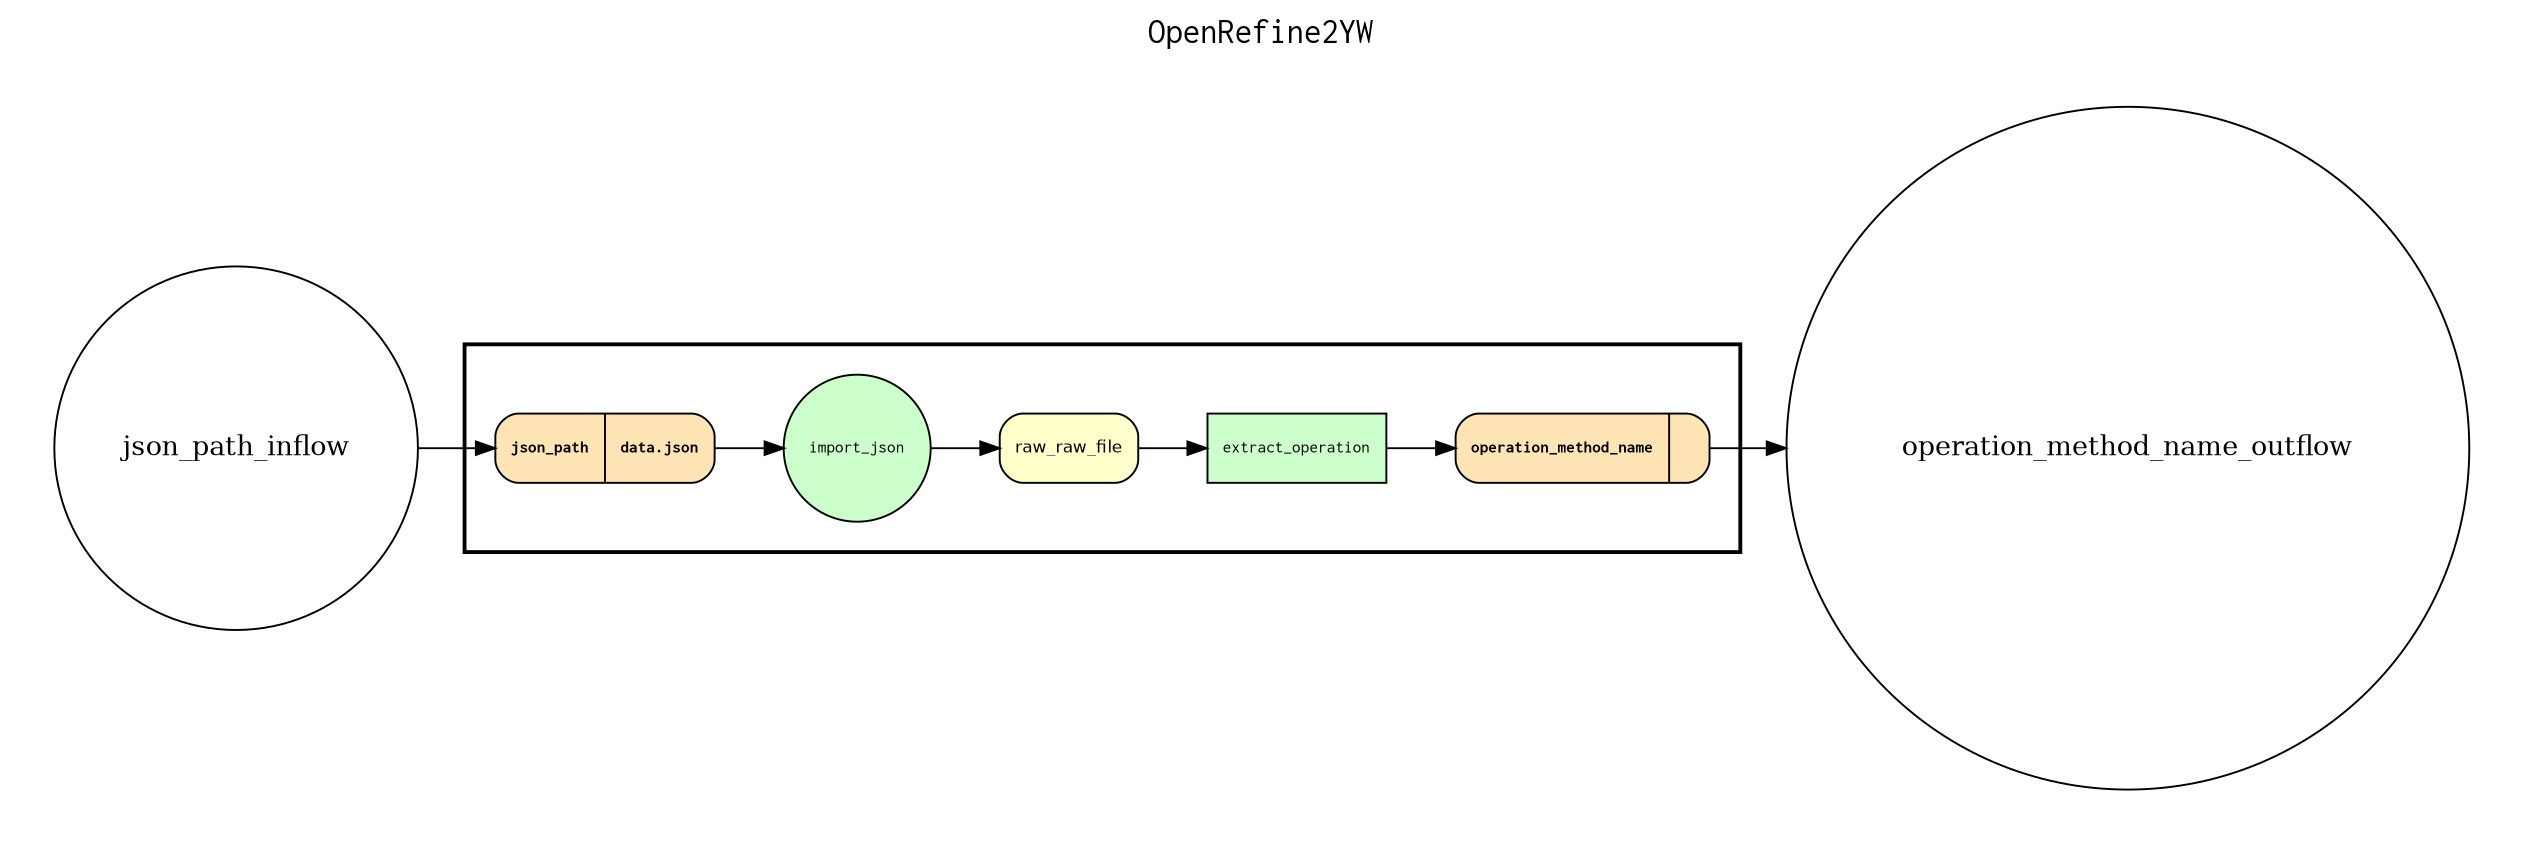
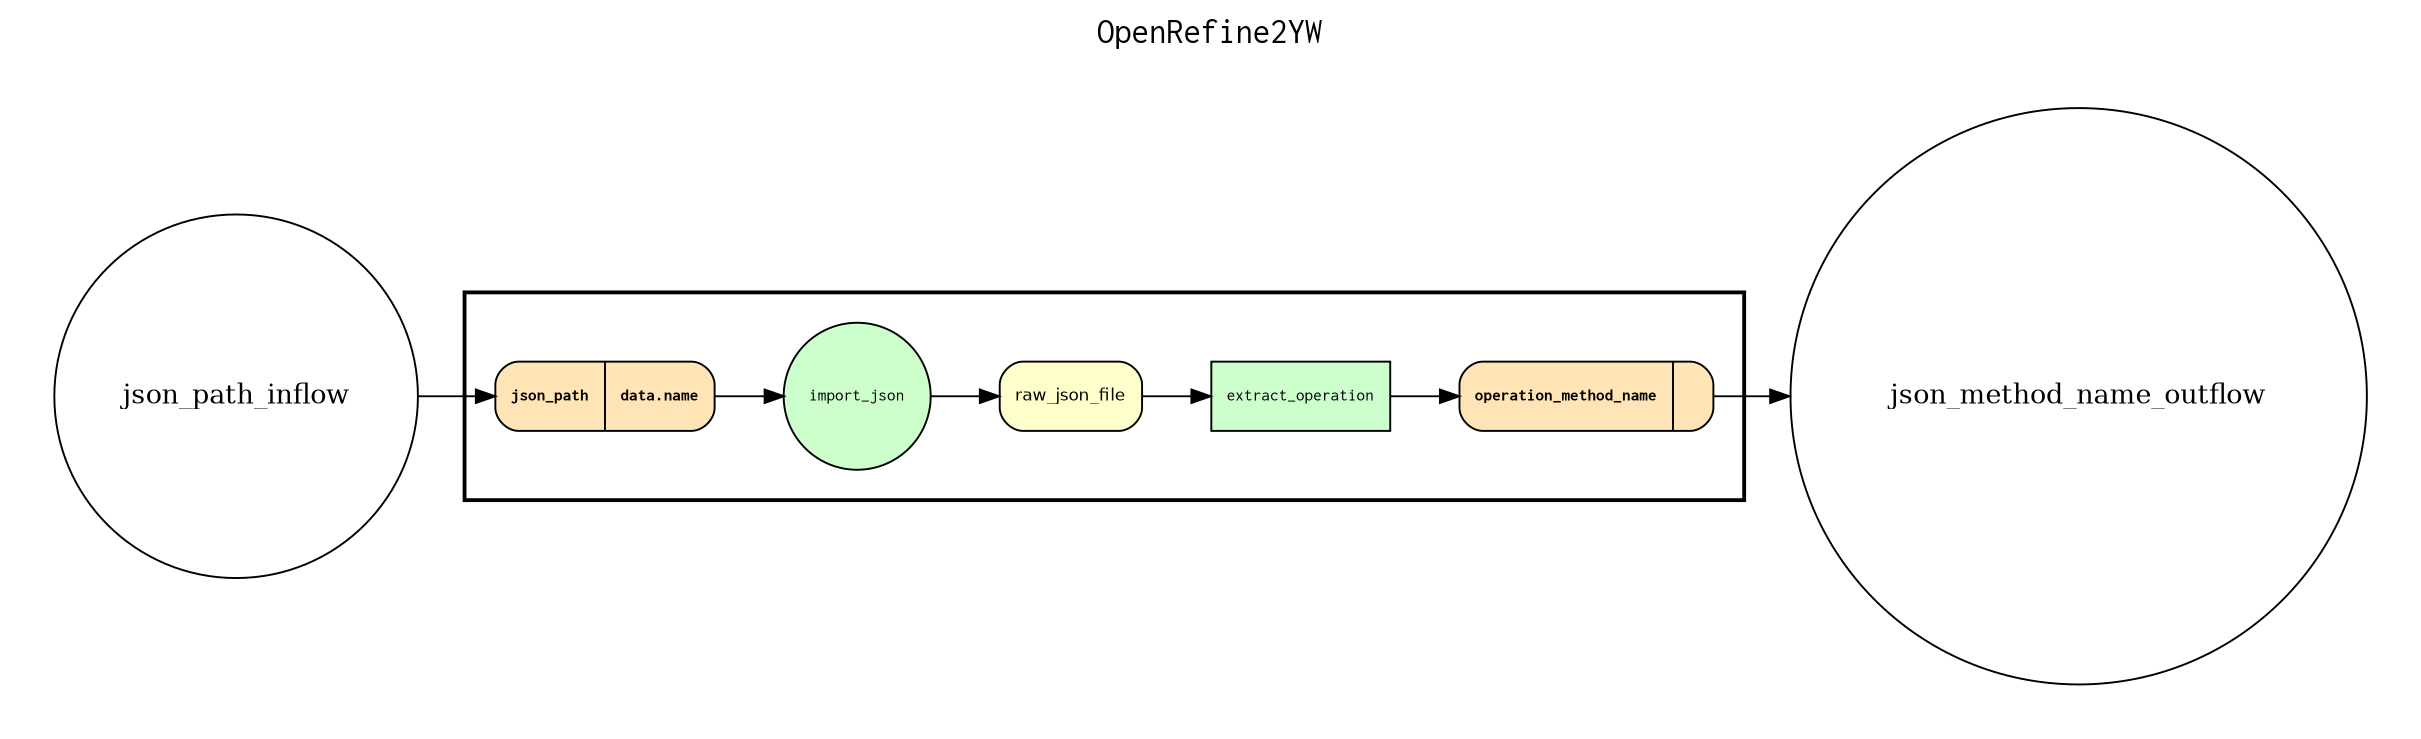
(660, 447) -> (660, 395)
(1069, 448) -> (1071, 396)
(2128, 448) -> (2079, 396)
